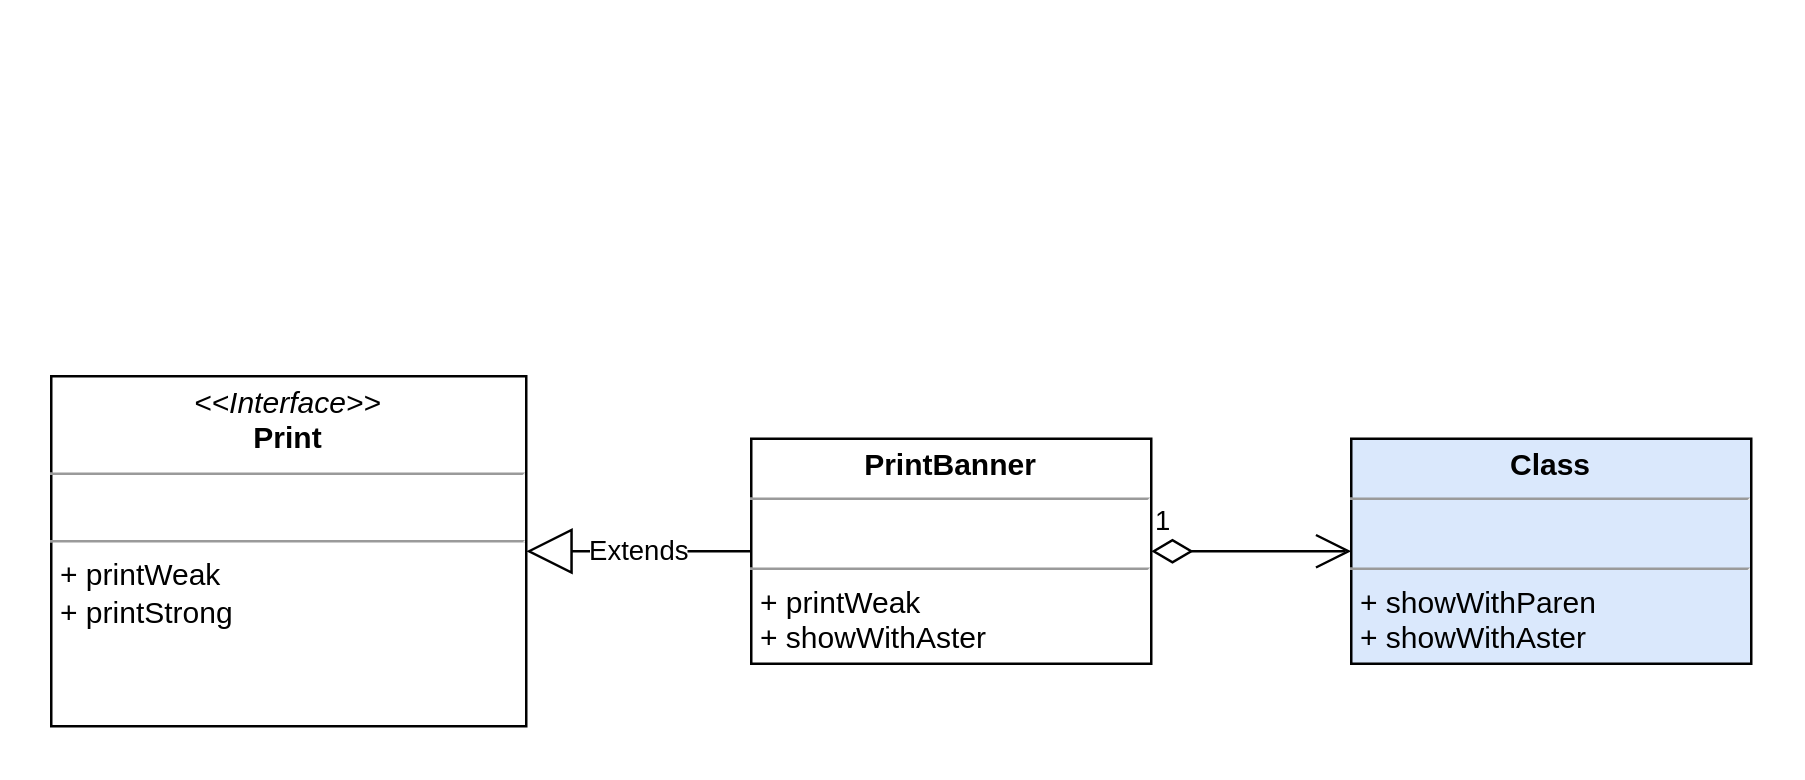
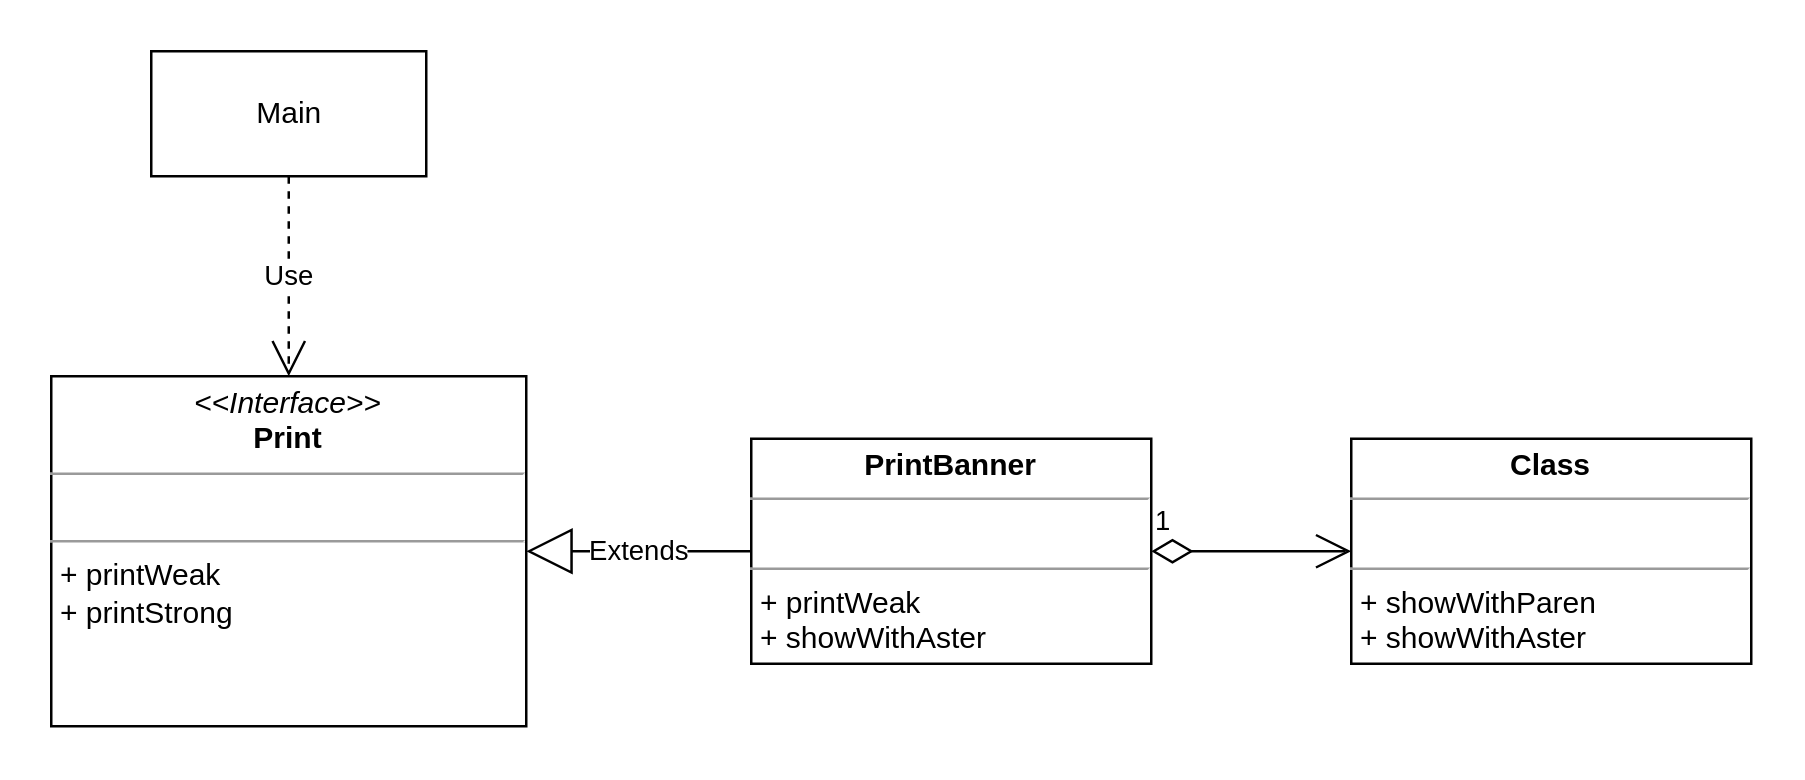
none -> (289, 114)
none -> (289, 219)
(1551, 551) -> (1551, 551)
